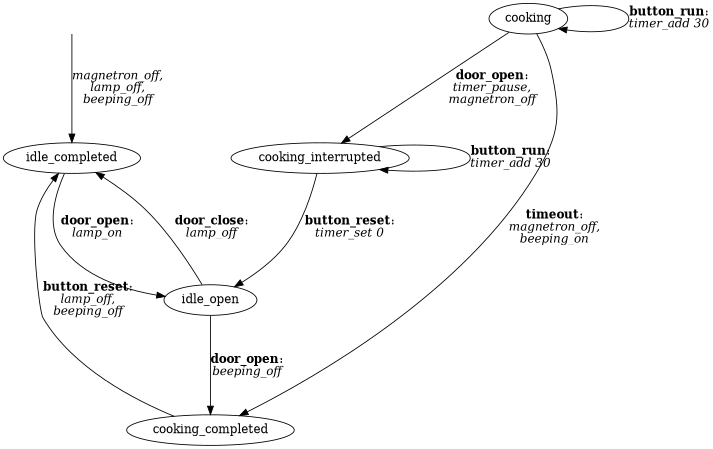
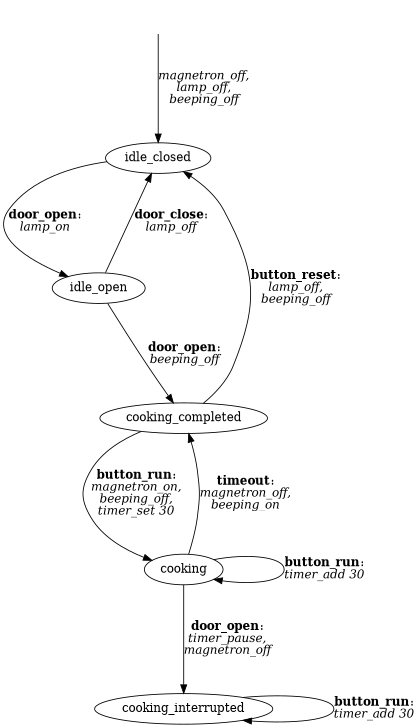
(72, 158) -> (158, 158)
(292, 236) -> none
none -> (83, 495)
